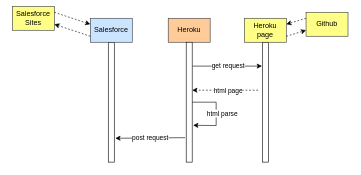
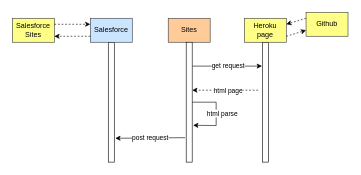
(33, 18) -> (33, 30)
(189, 30) -> (189, 30)
